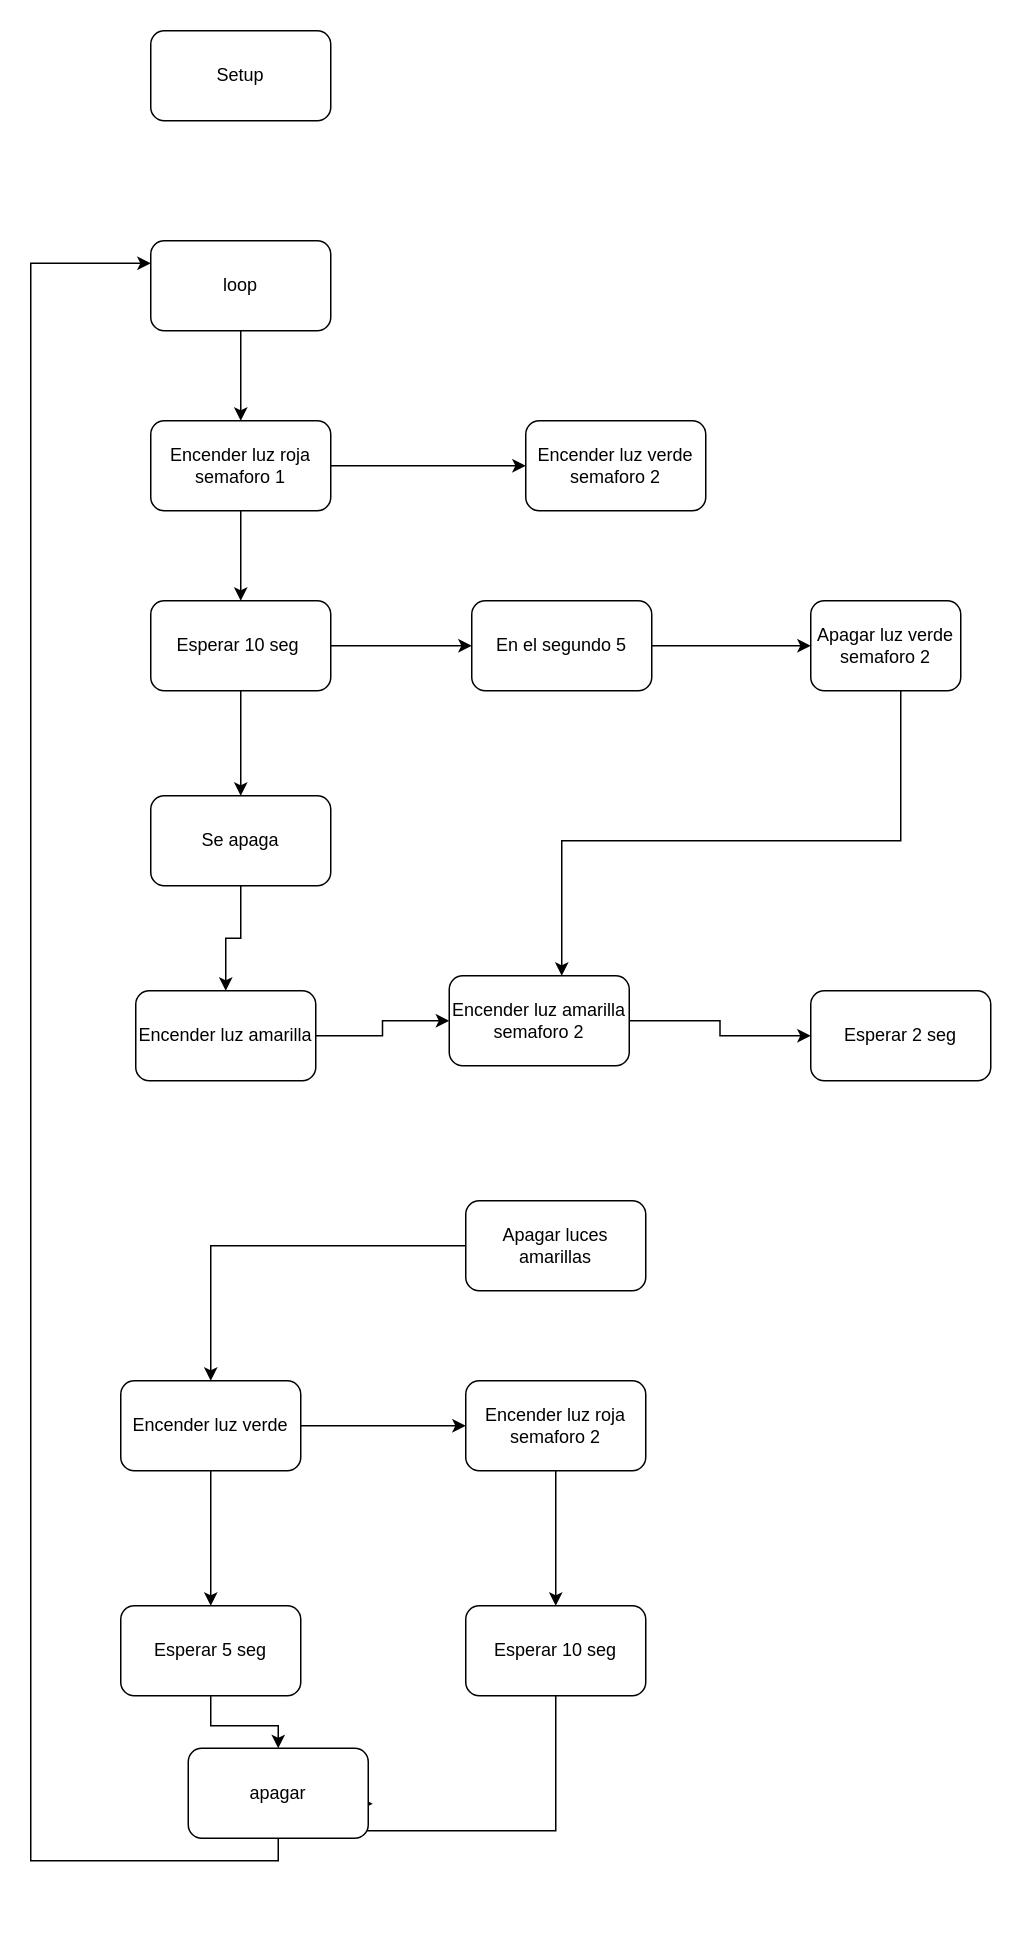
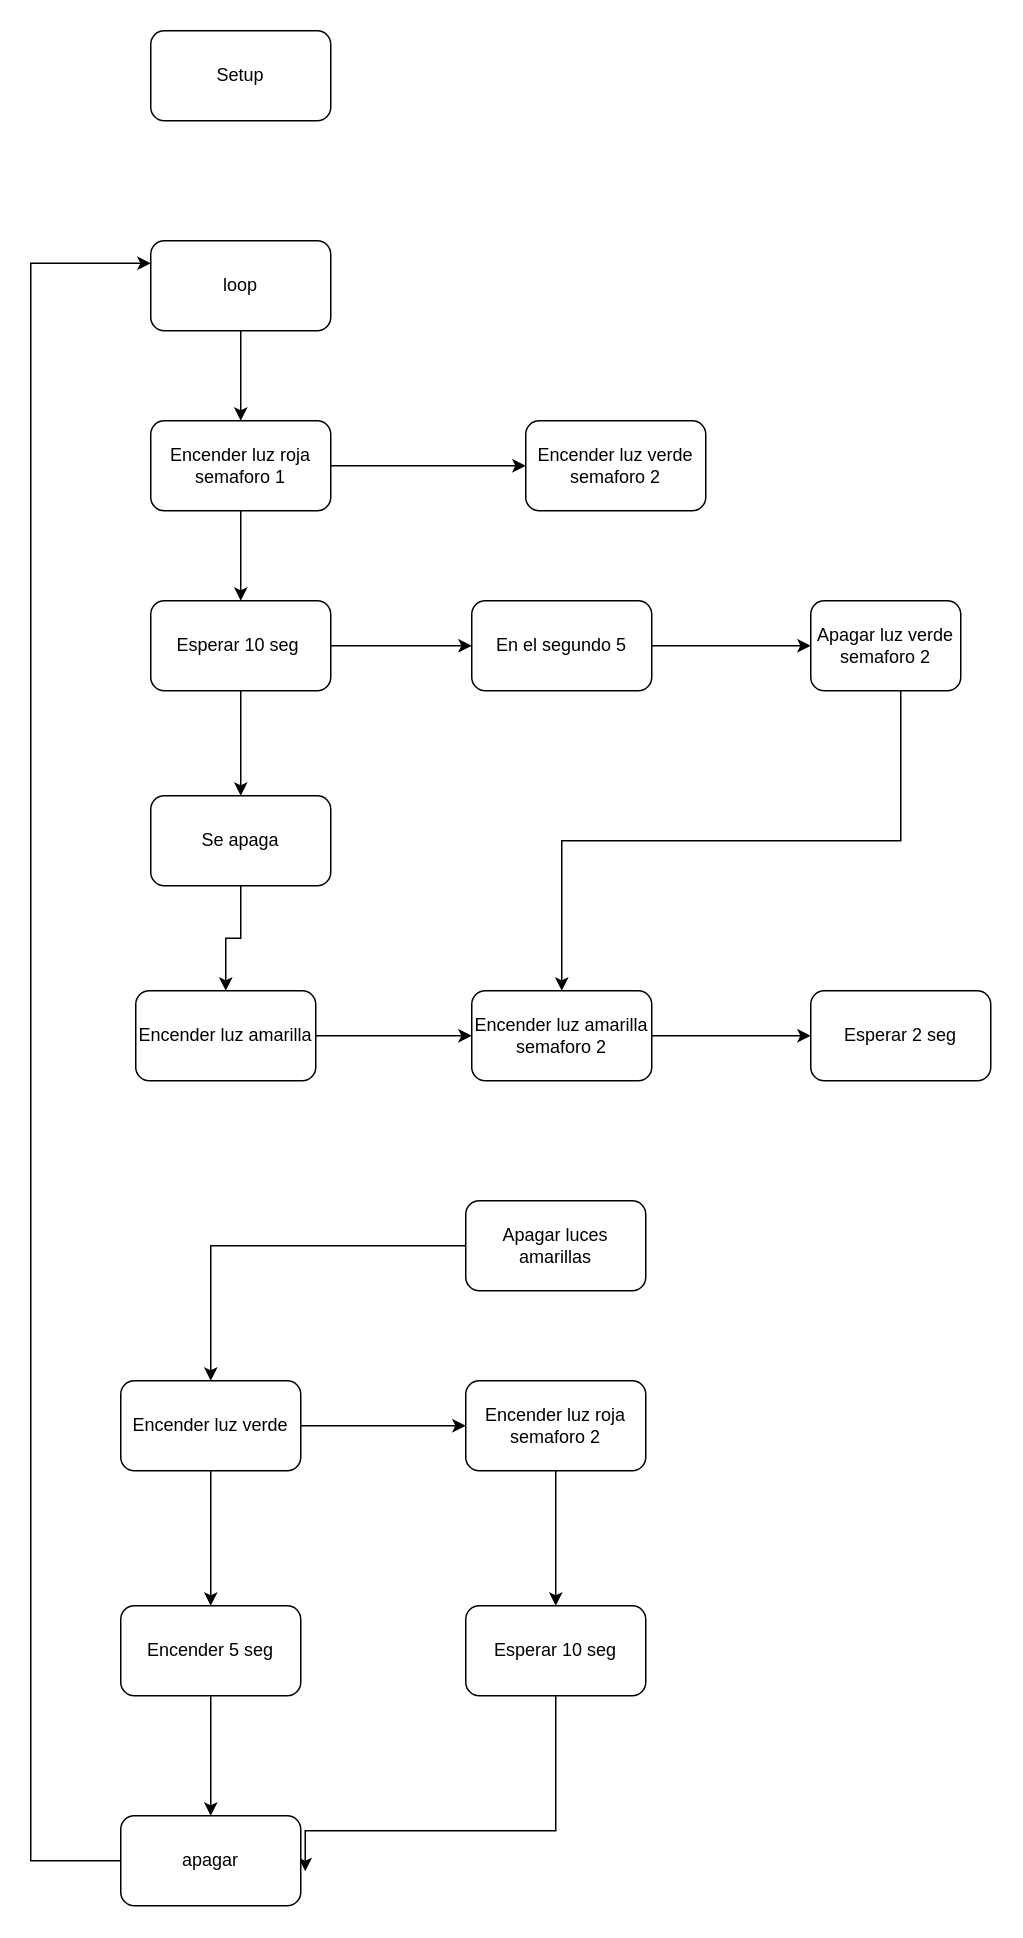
(539, 1021) -> (562, 1036)
(211, 1651) -> (211, 1651)
(278, 1793) -> (211, 1861)
